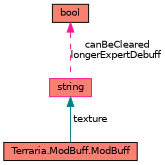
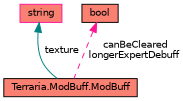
(71, 55) -> (83, 55)
